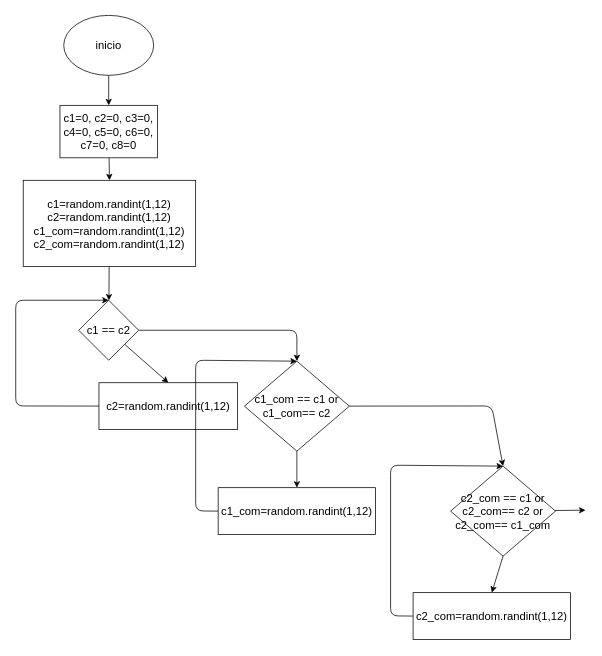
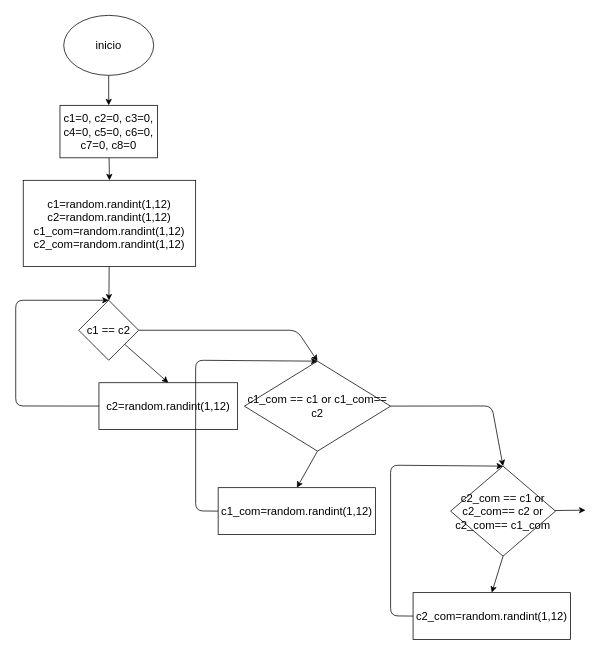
(297, 406) -> (317, 406)
